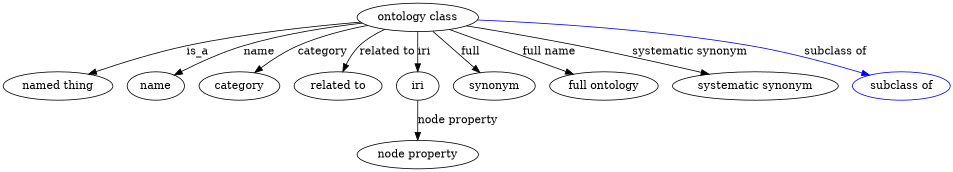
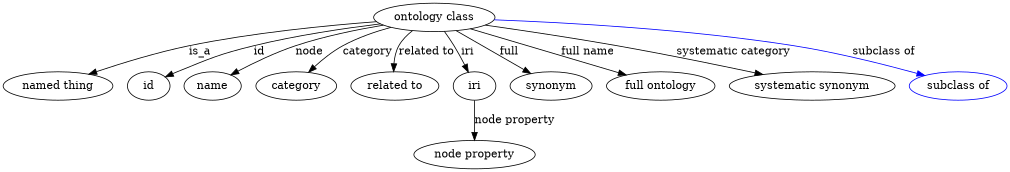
(259, 52) -> (309, 52)
(690, 52) -> (734, 52)
none -> (149, 86)
